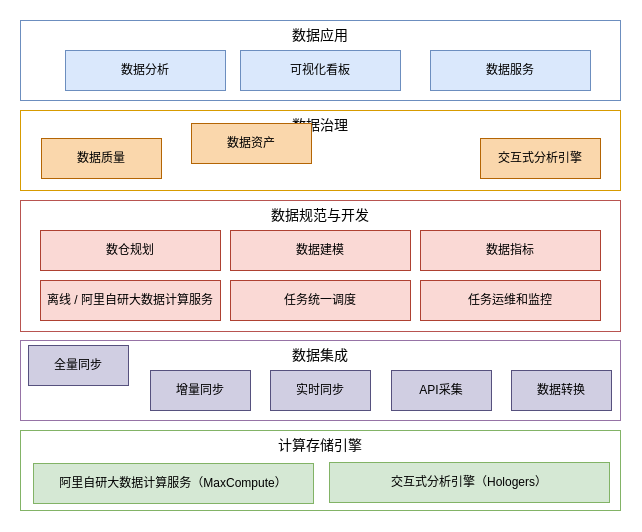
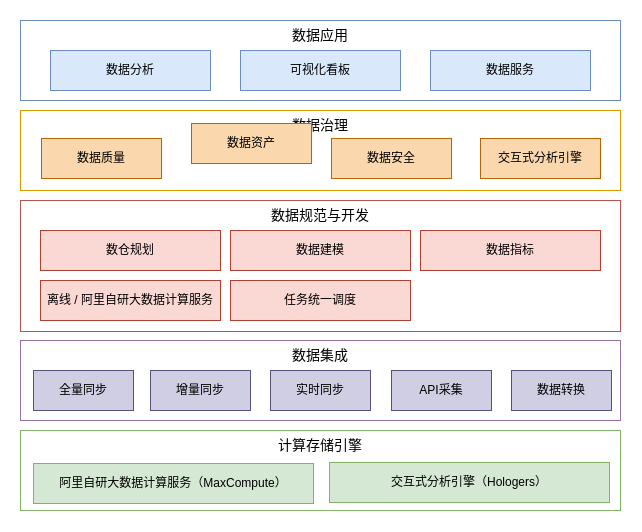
(146, 71) -> (131, 71)
none -> (392, 159)
(511, 301) -> none
(79, 366) -> (84, 391)
